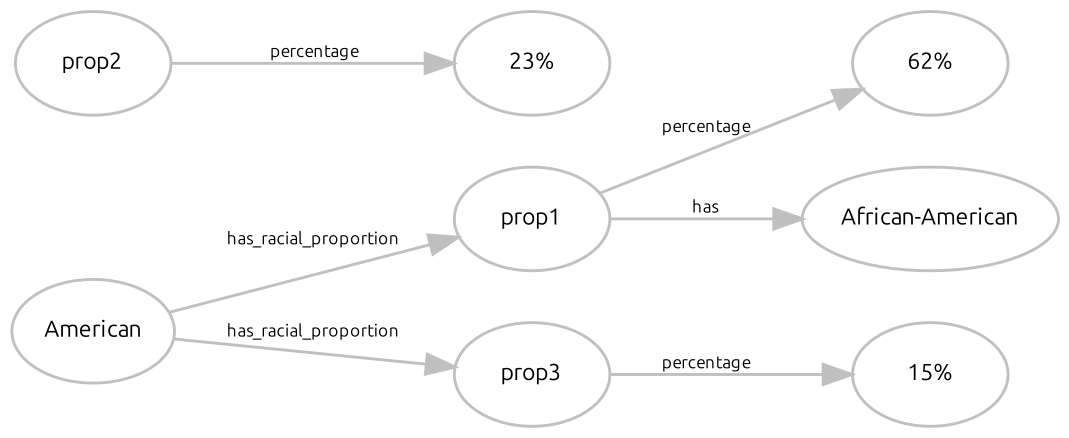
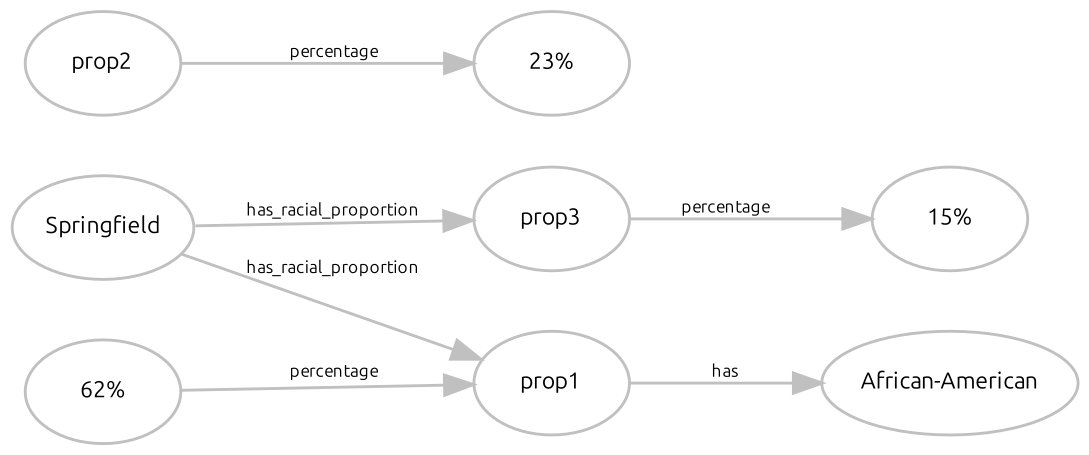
(718, 147) -> (312, 388)
(93, 331) -> (103, 228)
